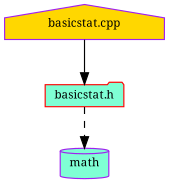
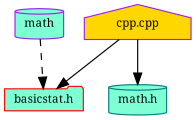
(85, 24) -> (138, 24)
none -> (138, 100)
(85, 122) -> (41, 58)
